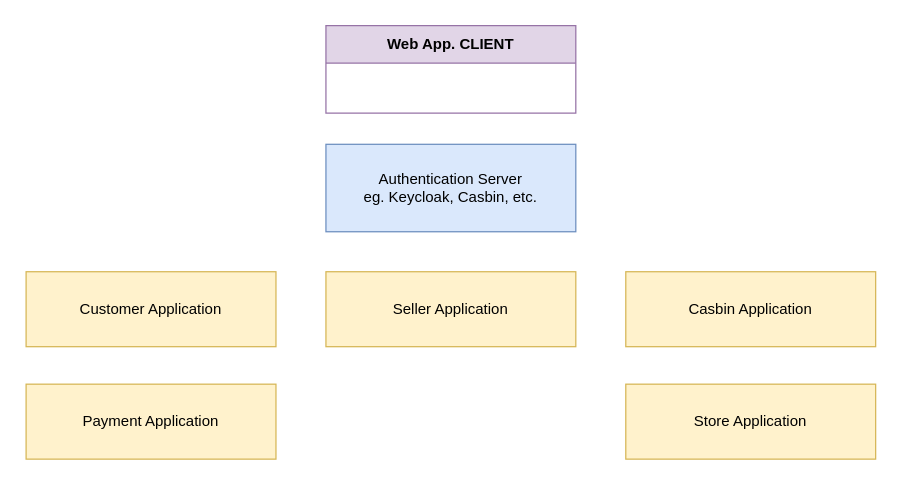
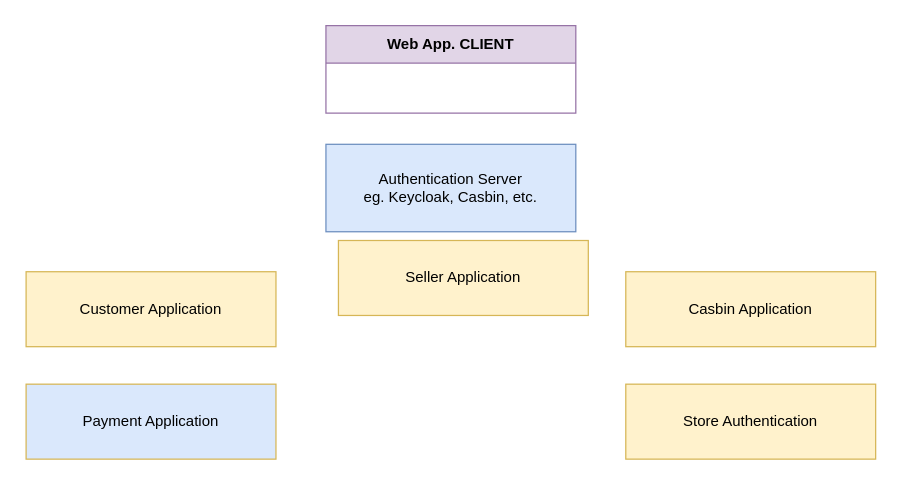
(451, 309) -> (463, 278)
(151, 422) -> (151, 422)
(751, 422) -> (751, 422)
